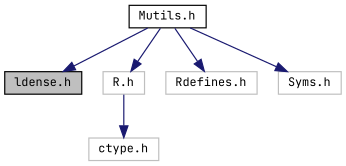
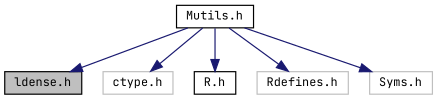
(124, 83) -> (215, 83)
(124, 110) -> (181, 46)
